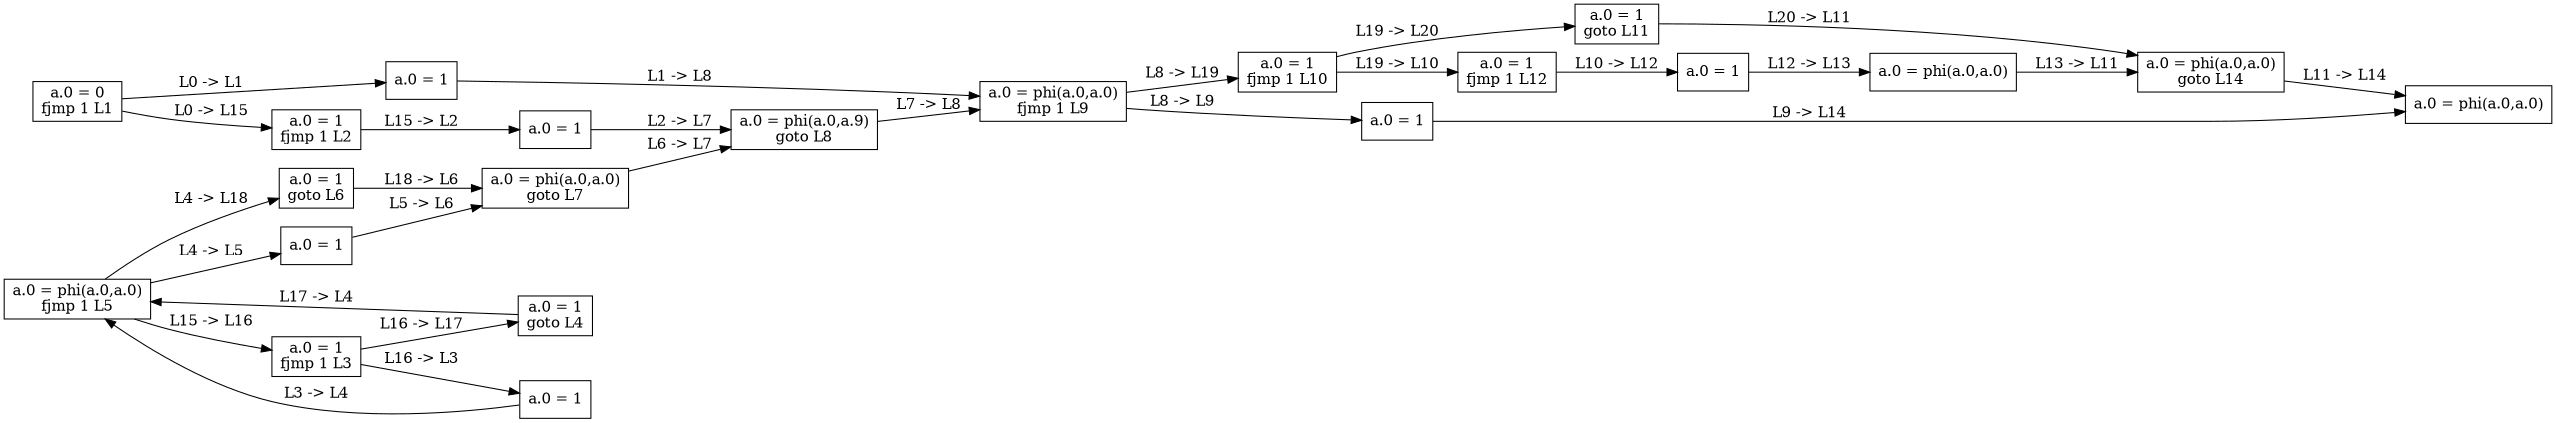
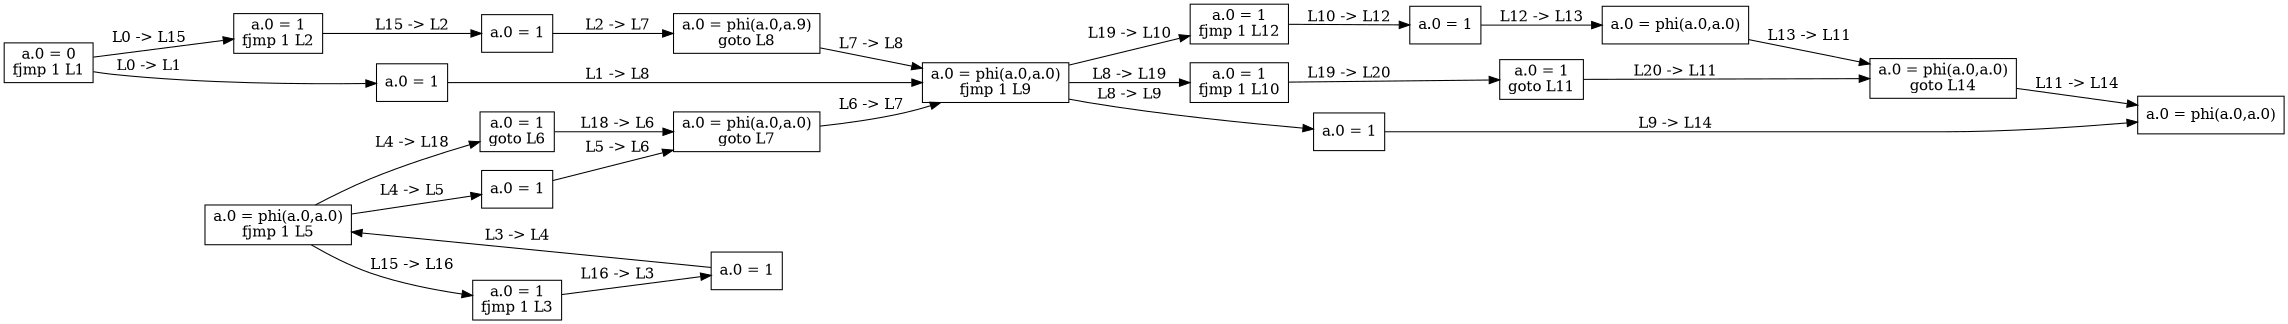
(1392, 72) -> (1124, 52)
(675, 160) -> (876, 118)
(555, 316) -> none
